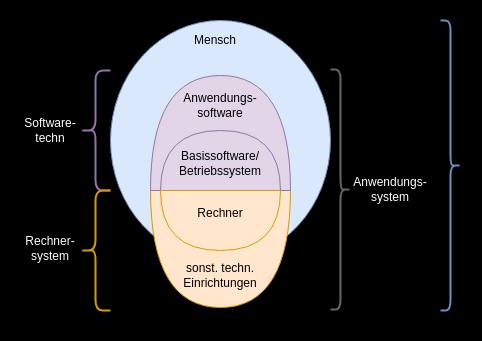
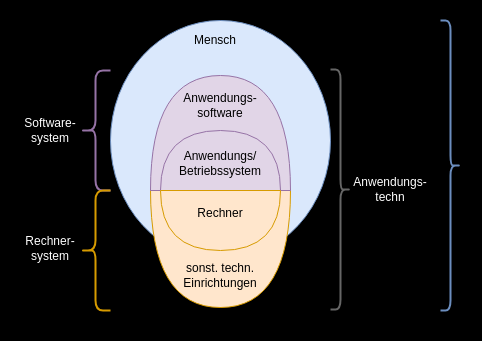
(51, 131) -> (51, 131)
(221, 164) -> (221, 164)
(391, 190) -> (391, 190)
